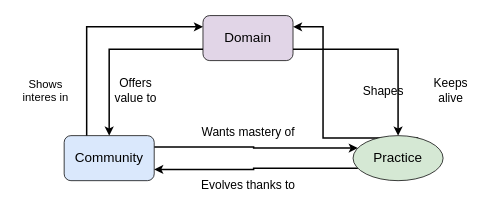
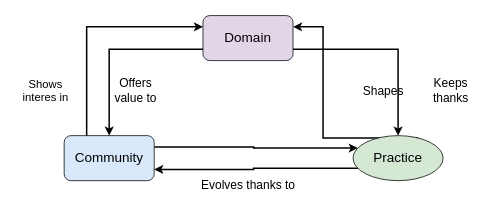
(451, 90) -> (451, 90)
(248, 132) -> none
